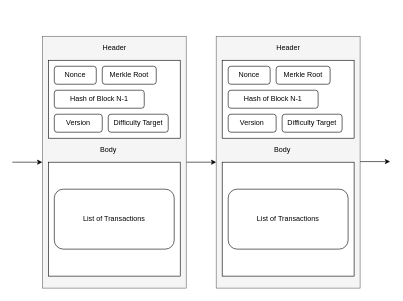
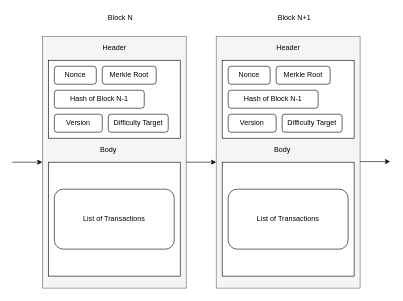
none -> (120, 18)
none -> (294, 18)
